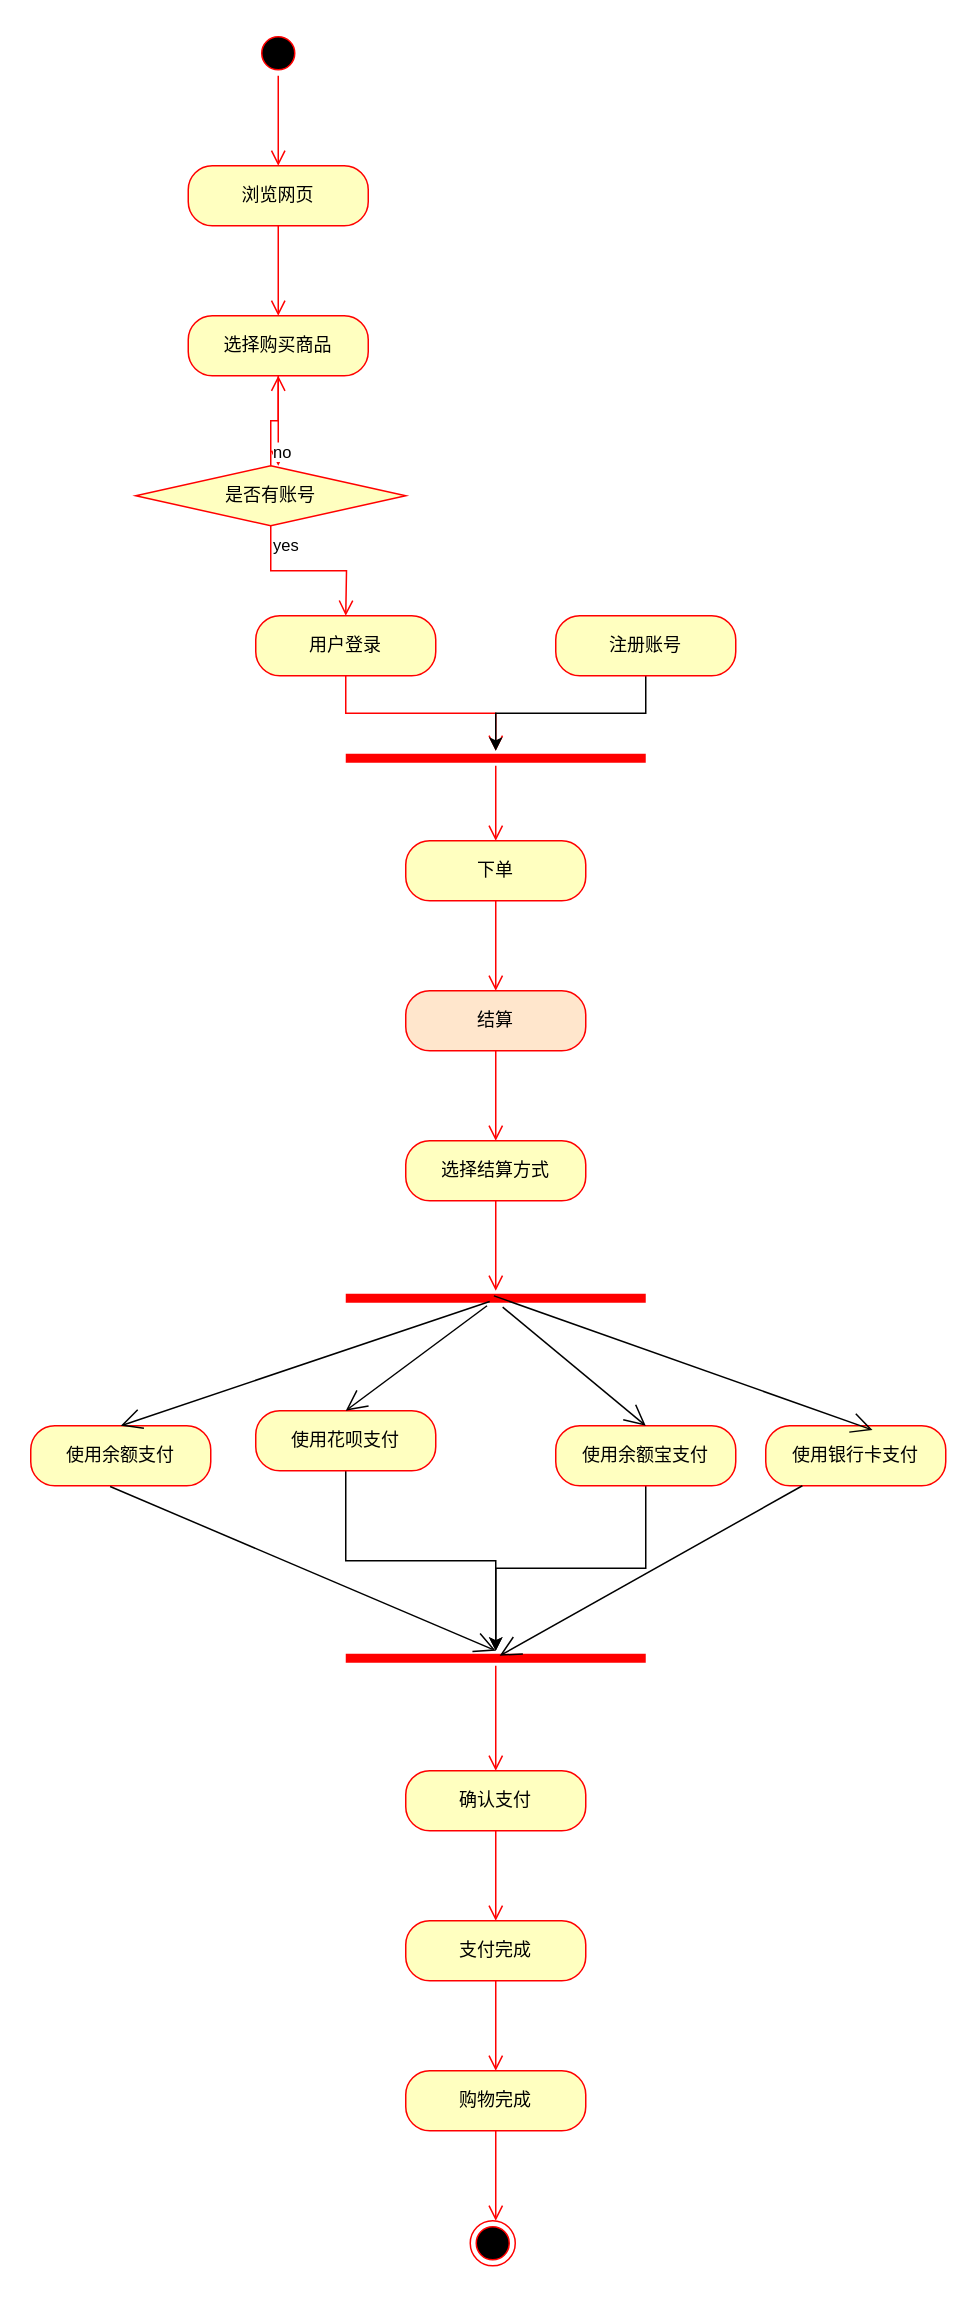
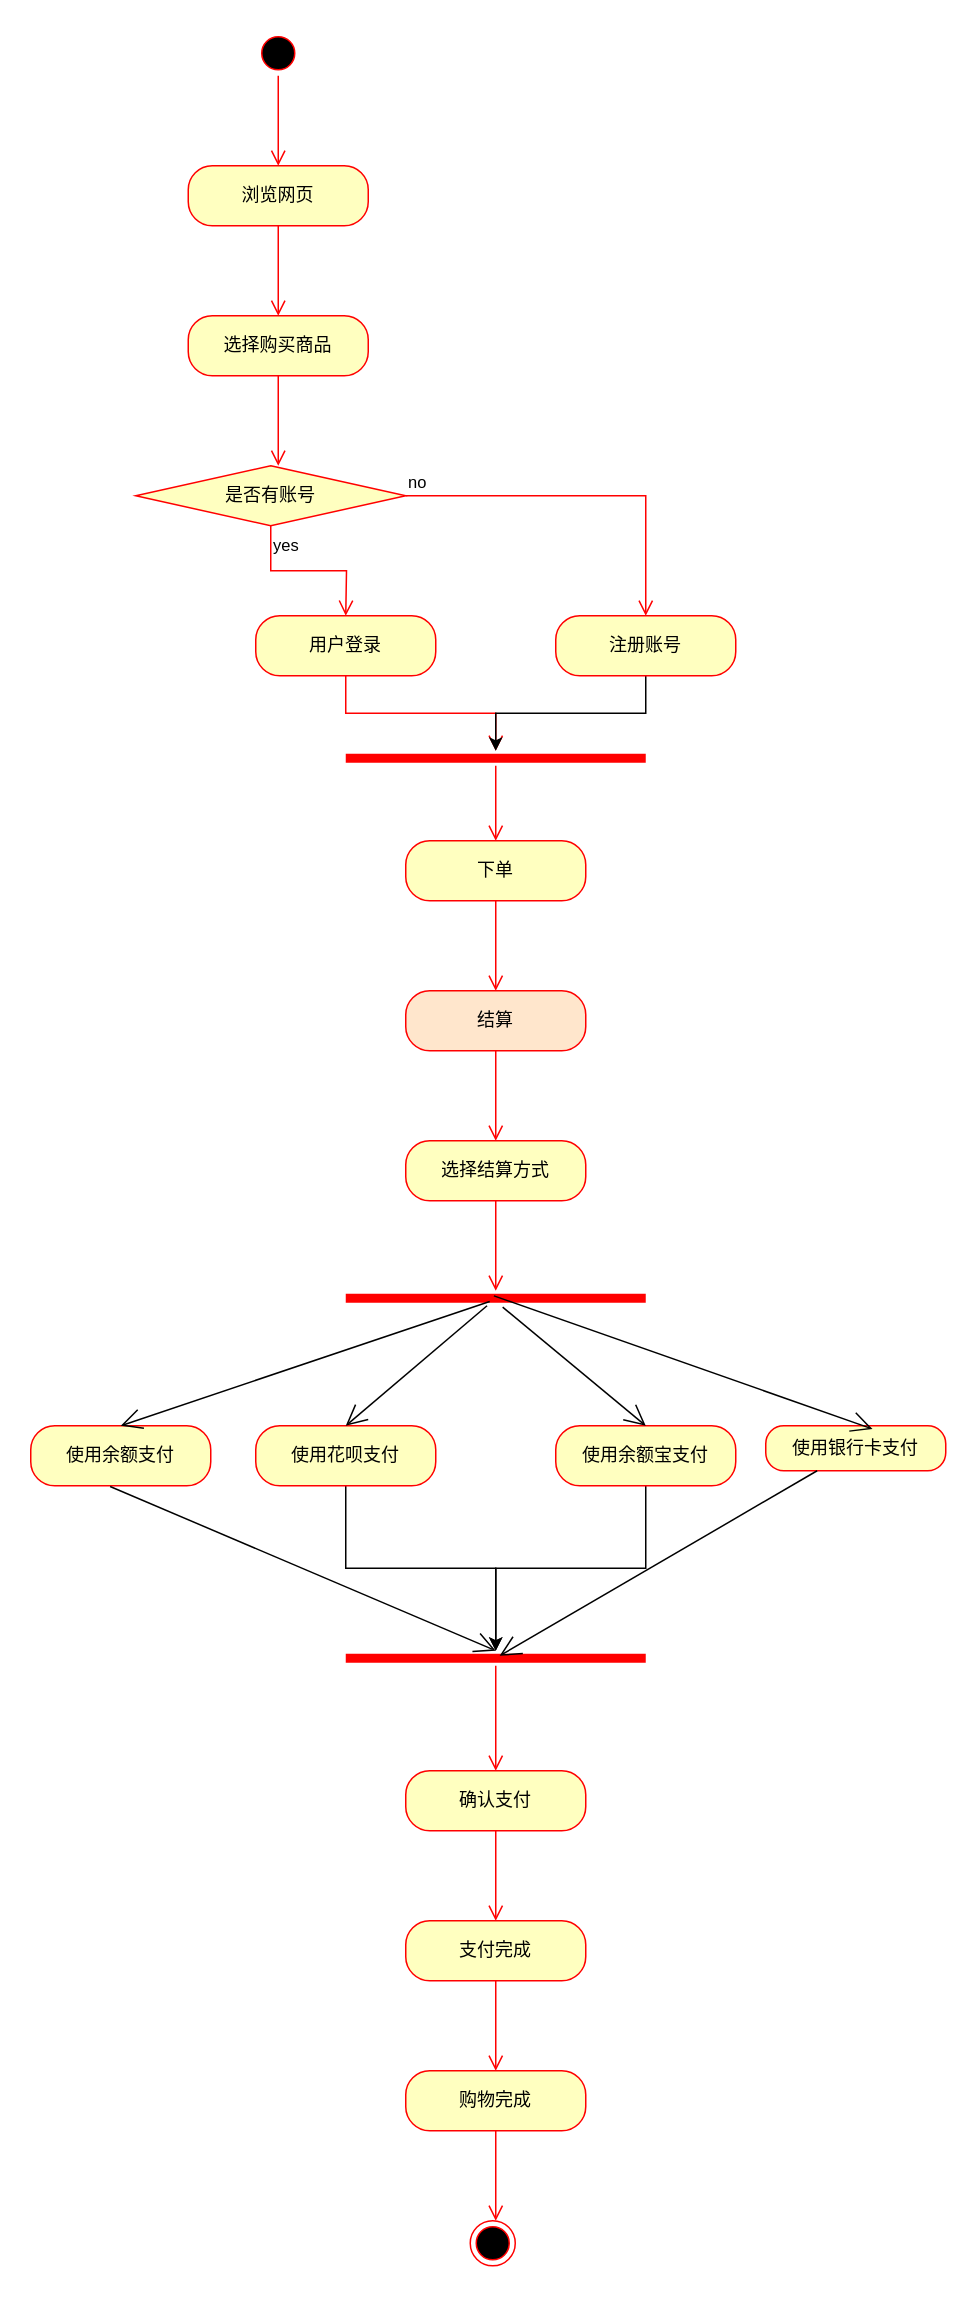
(271, 441) -> (584, 496)
(346, 1441) -> (346, 1456)
(856, 1456) -> (856, 1448)
